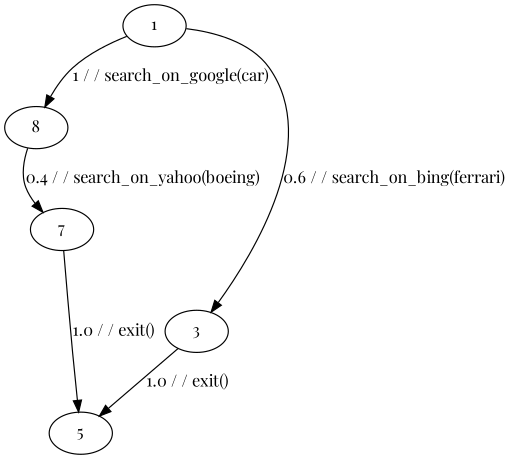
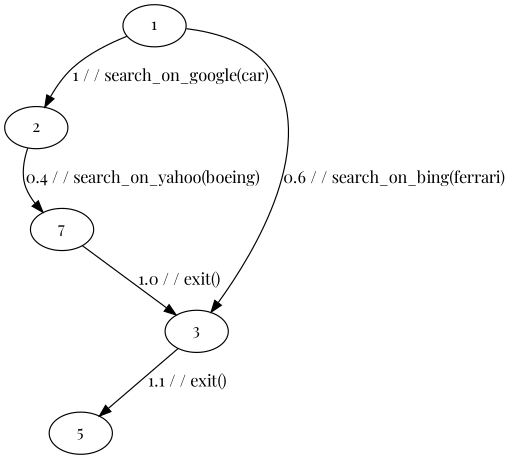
(36, 128) -> (36, 128)
(70, 326) -> (124, 277)
(187, 382) -> (187, 382)
